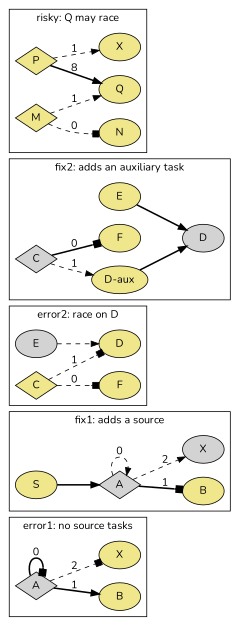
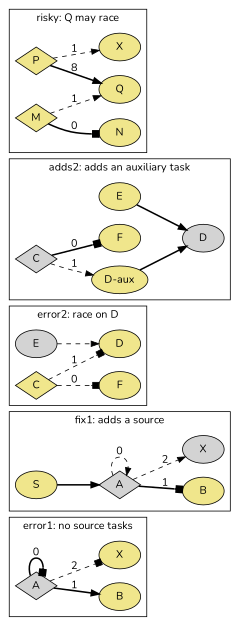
(69, 131) -> (69, 131)
(120, 168) -> (120, 168)
